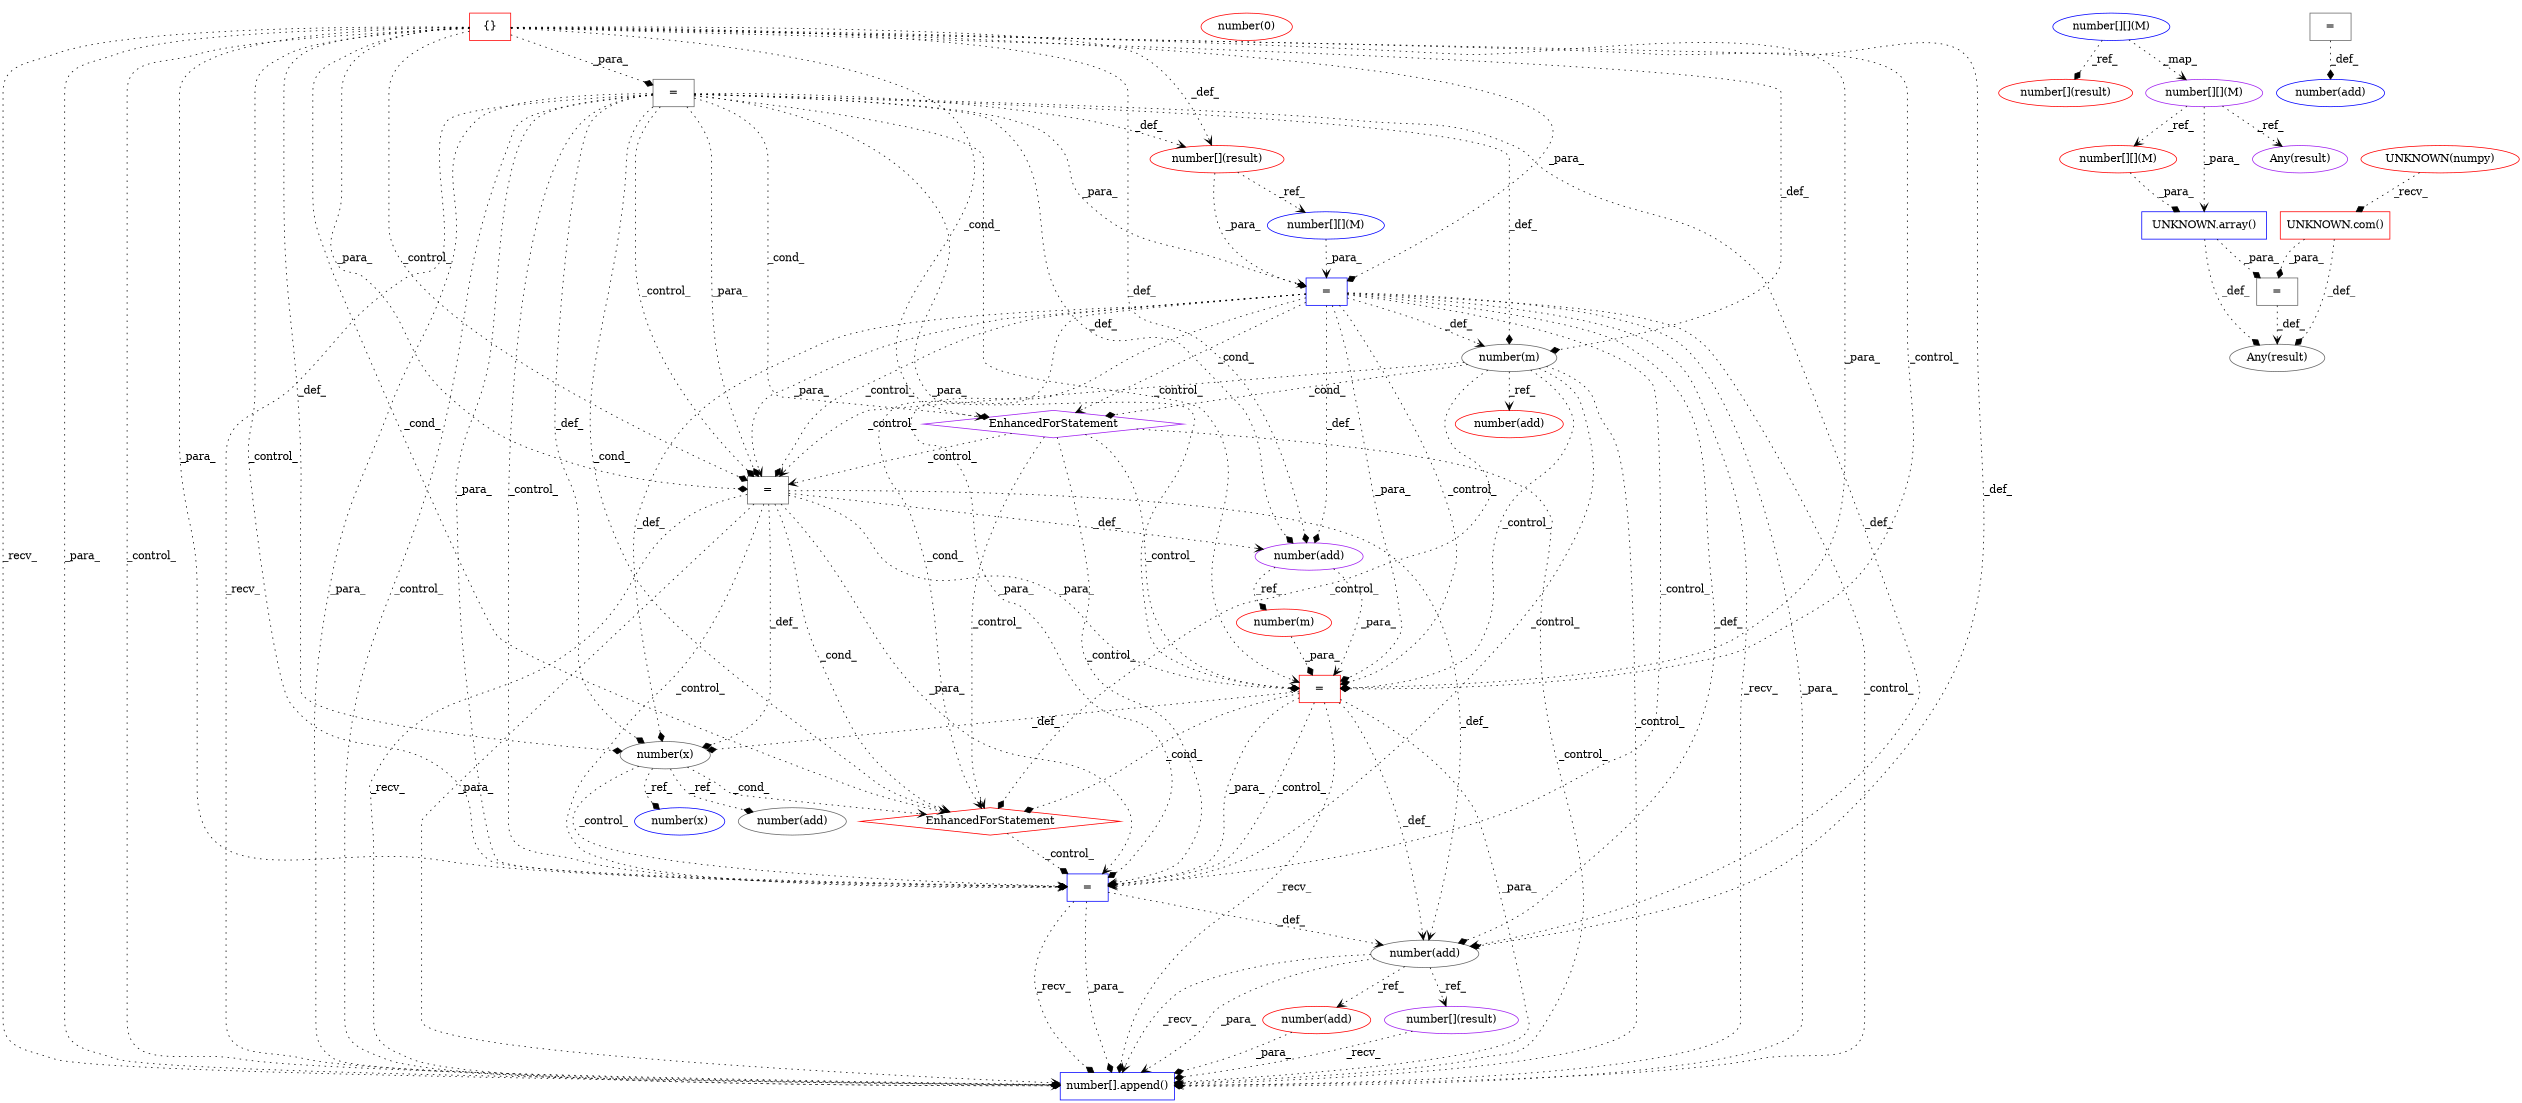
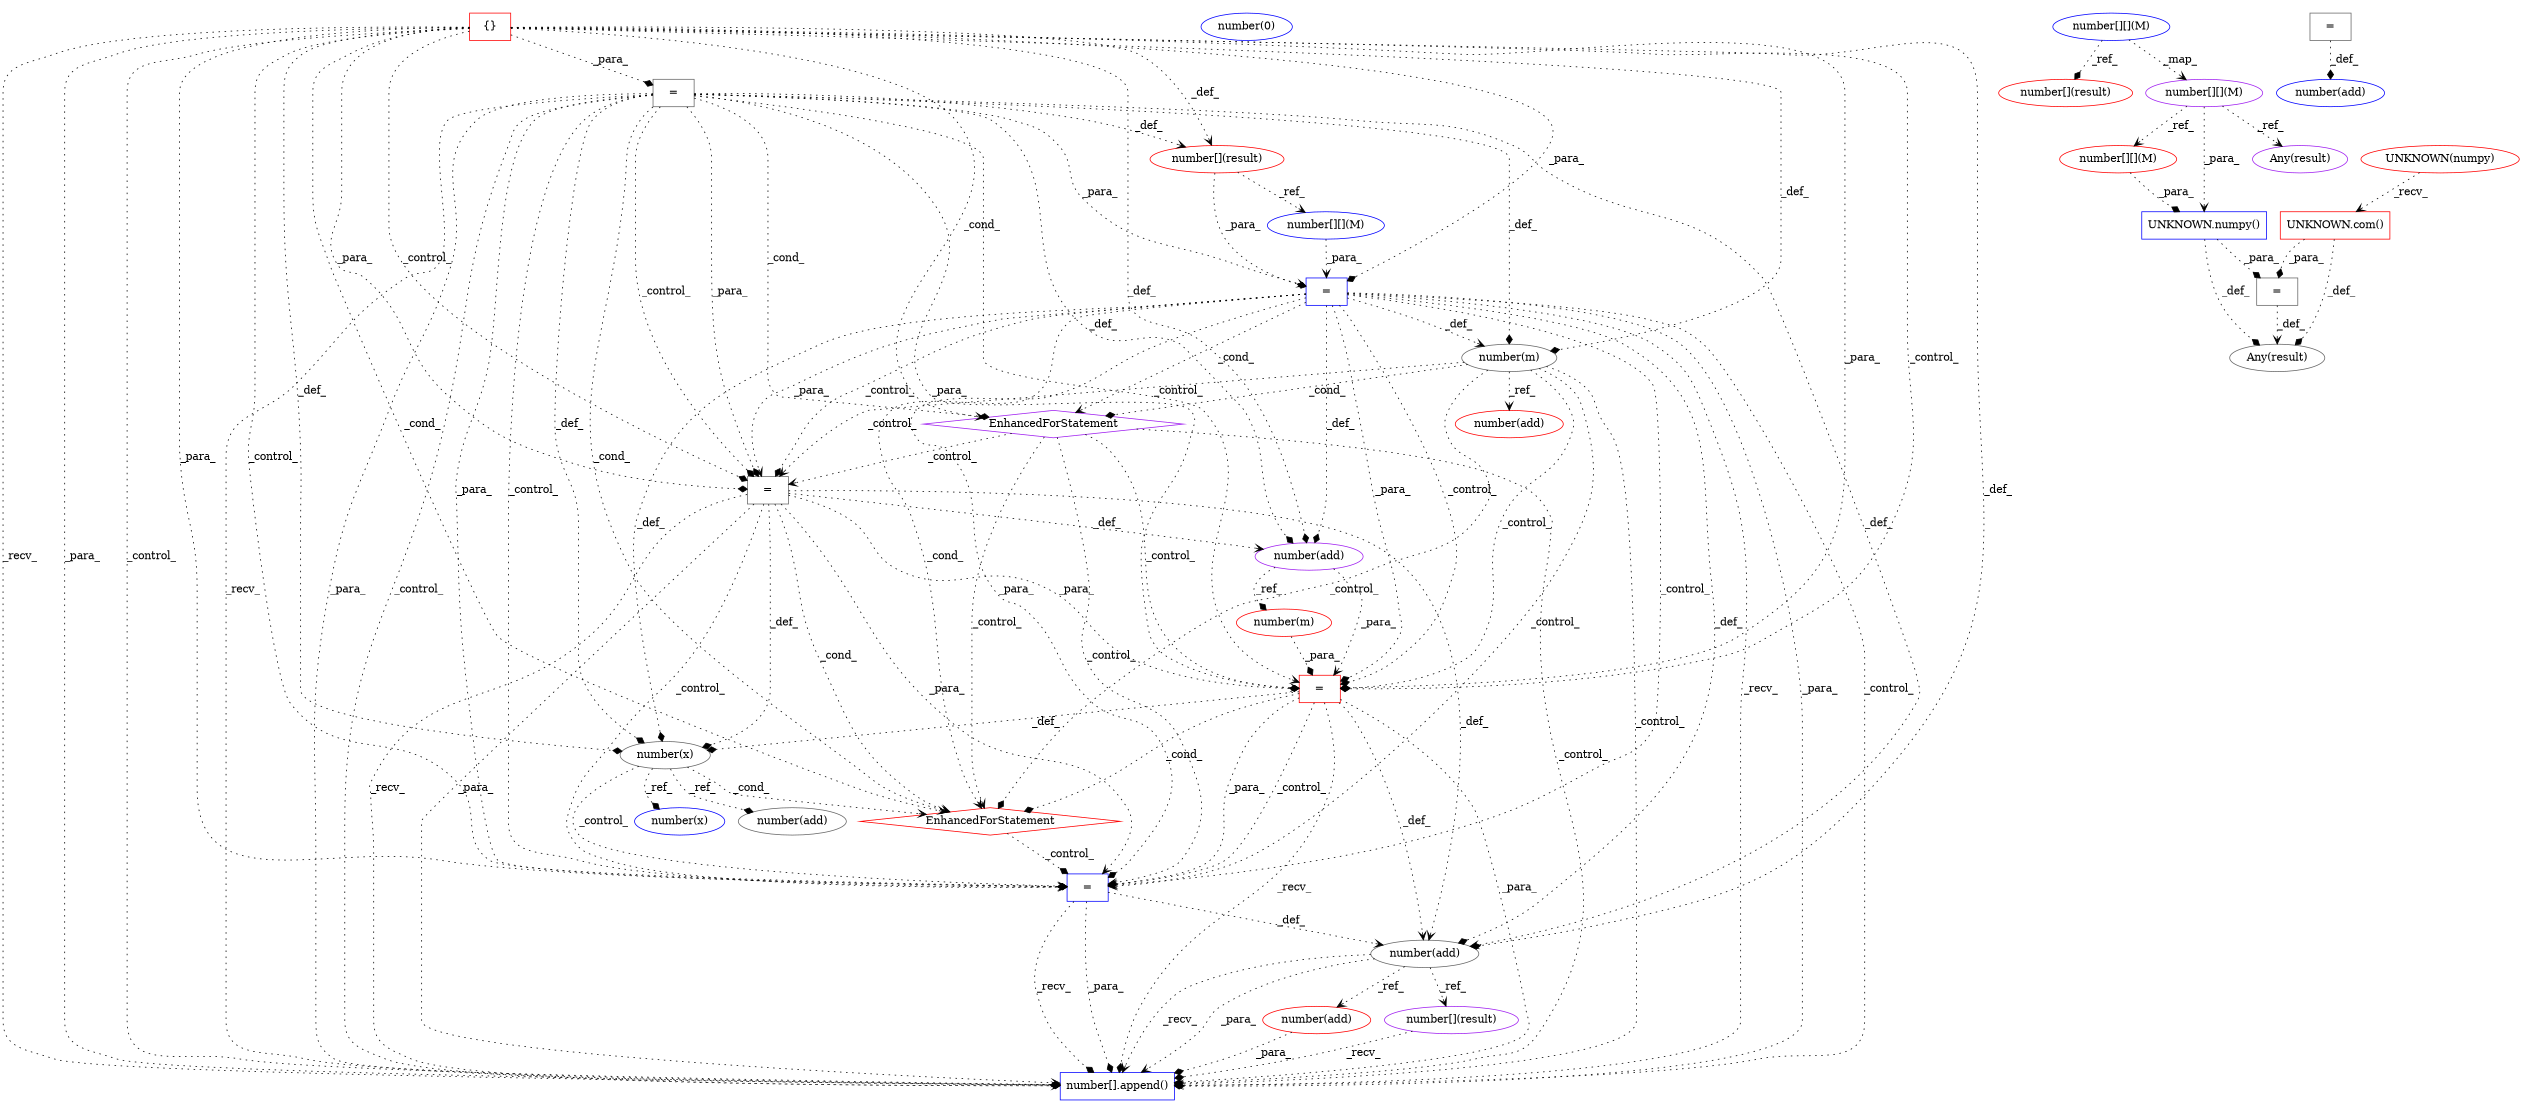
(1247, 27) -> (1247, 27)
(2391, 190) -> (2391, 190)
(2204, 225) -> (2204, 225)
